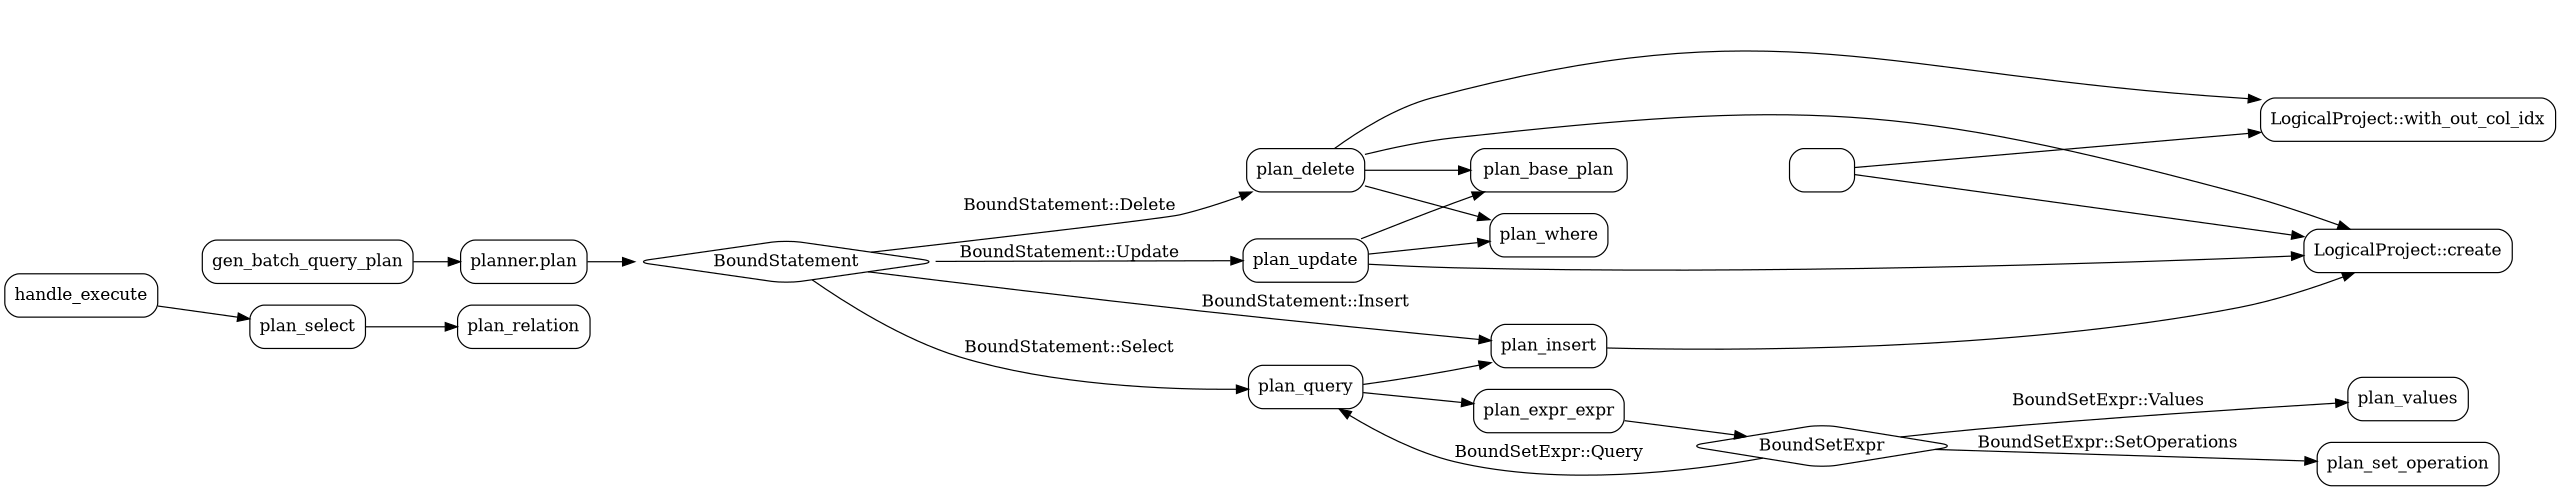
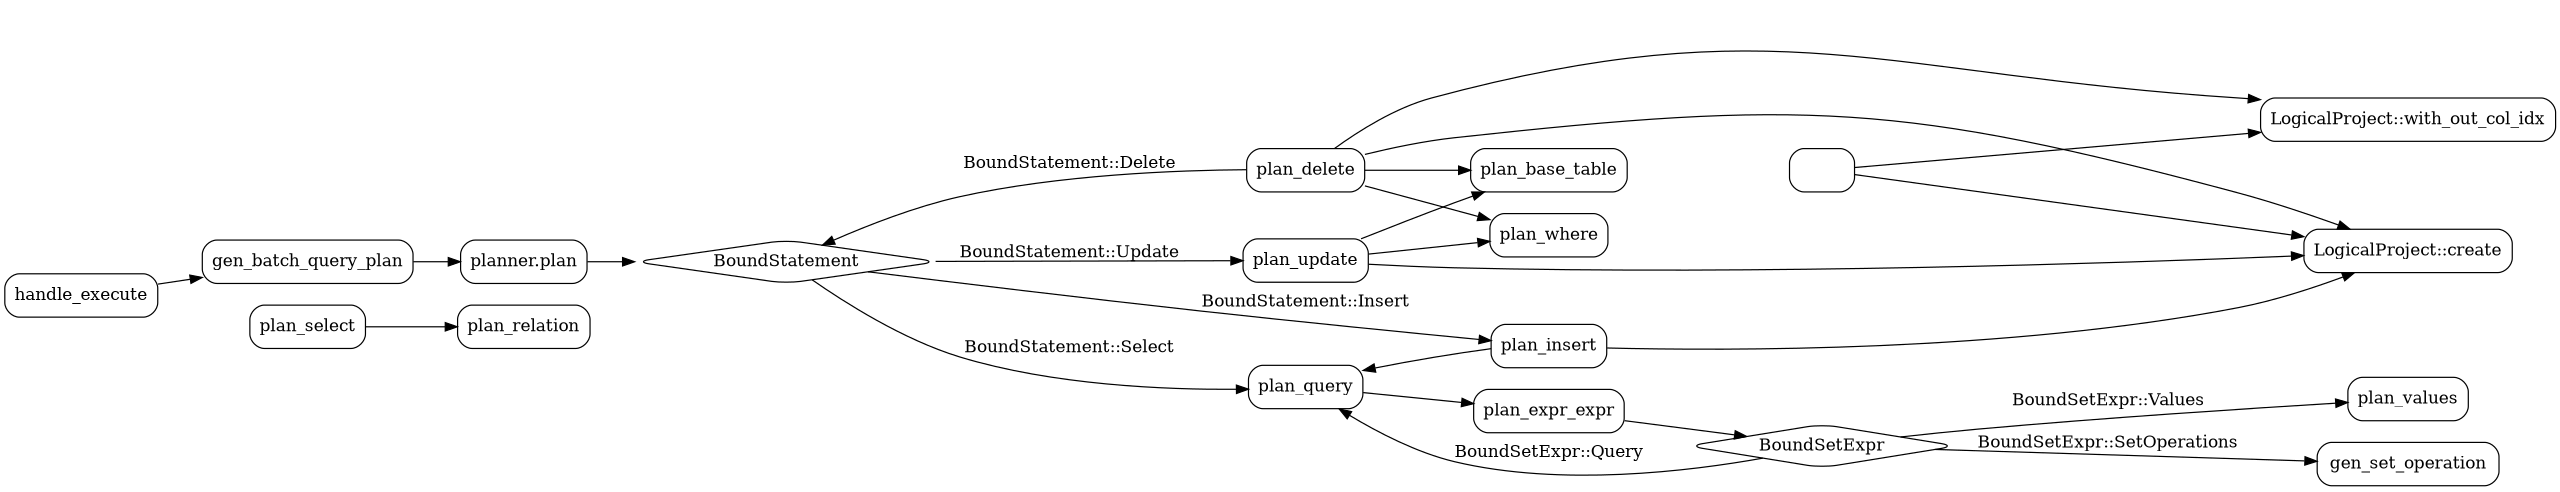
(1549, 170) -> (1549, 170)
(1057, 231) -> (1036, 183)
(198, 312) -> (174, 282)
(1421, 376) -> (1433, 357)
(2408, 464) -> (2408, 464)
